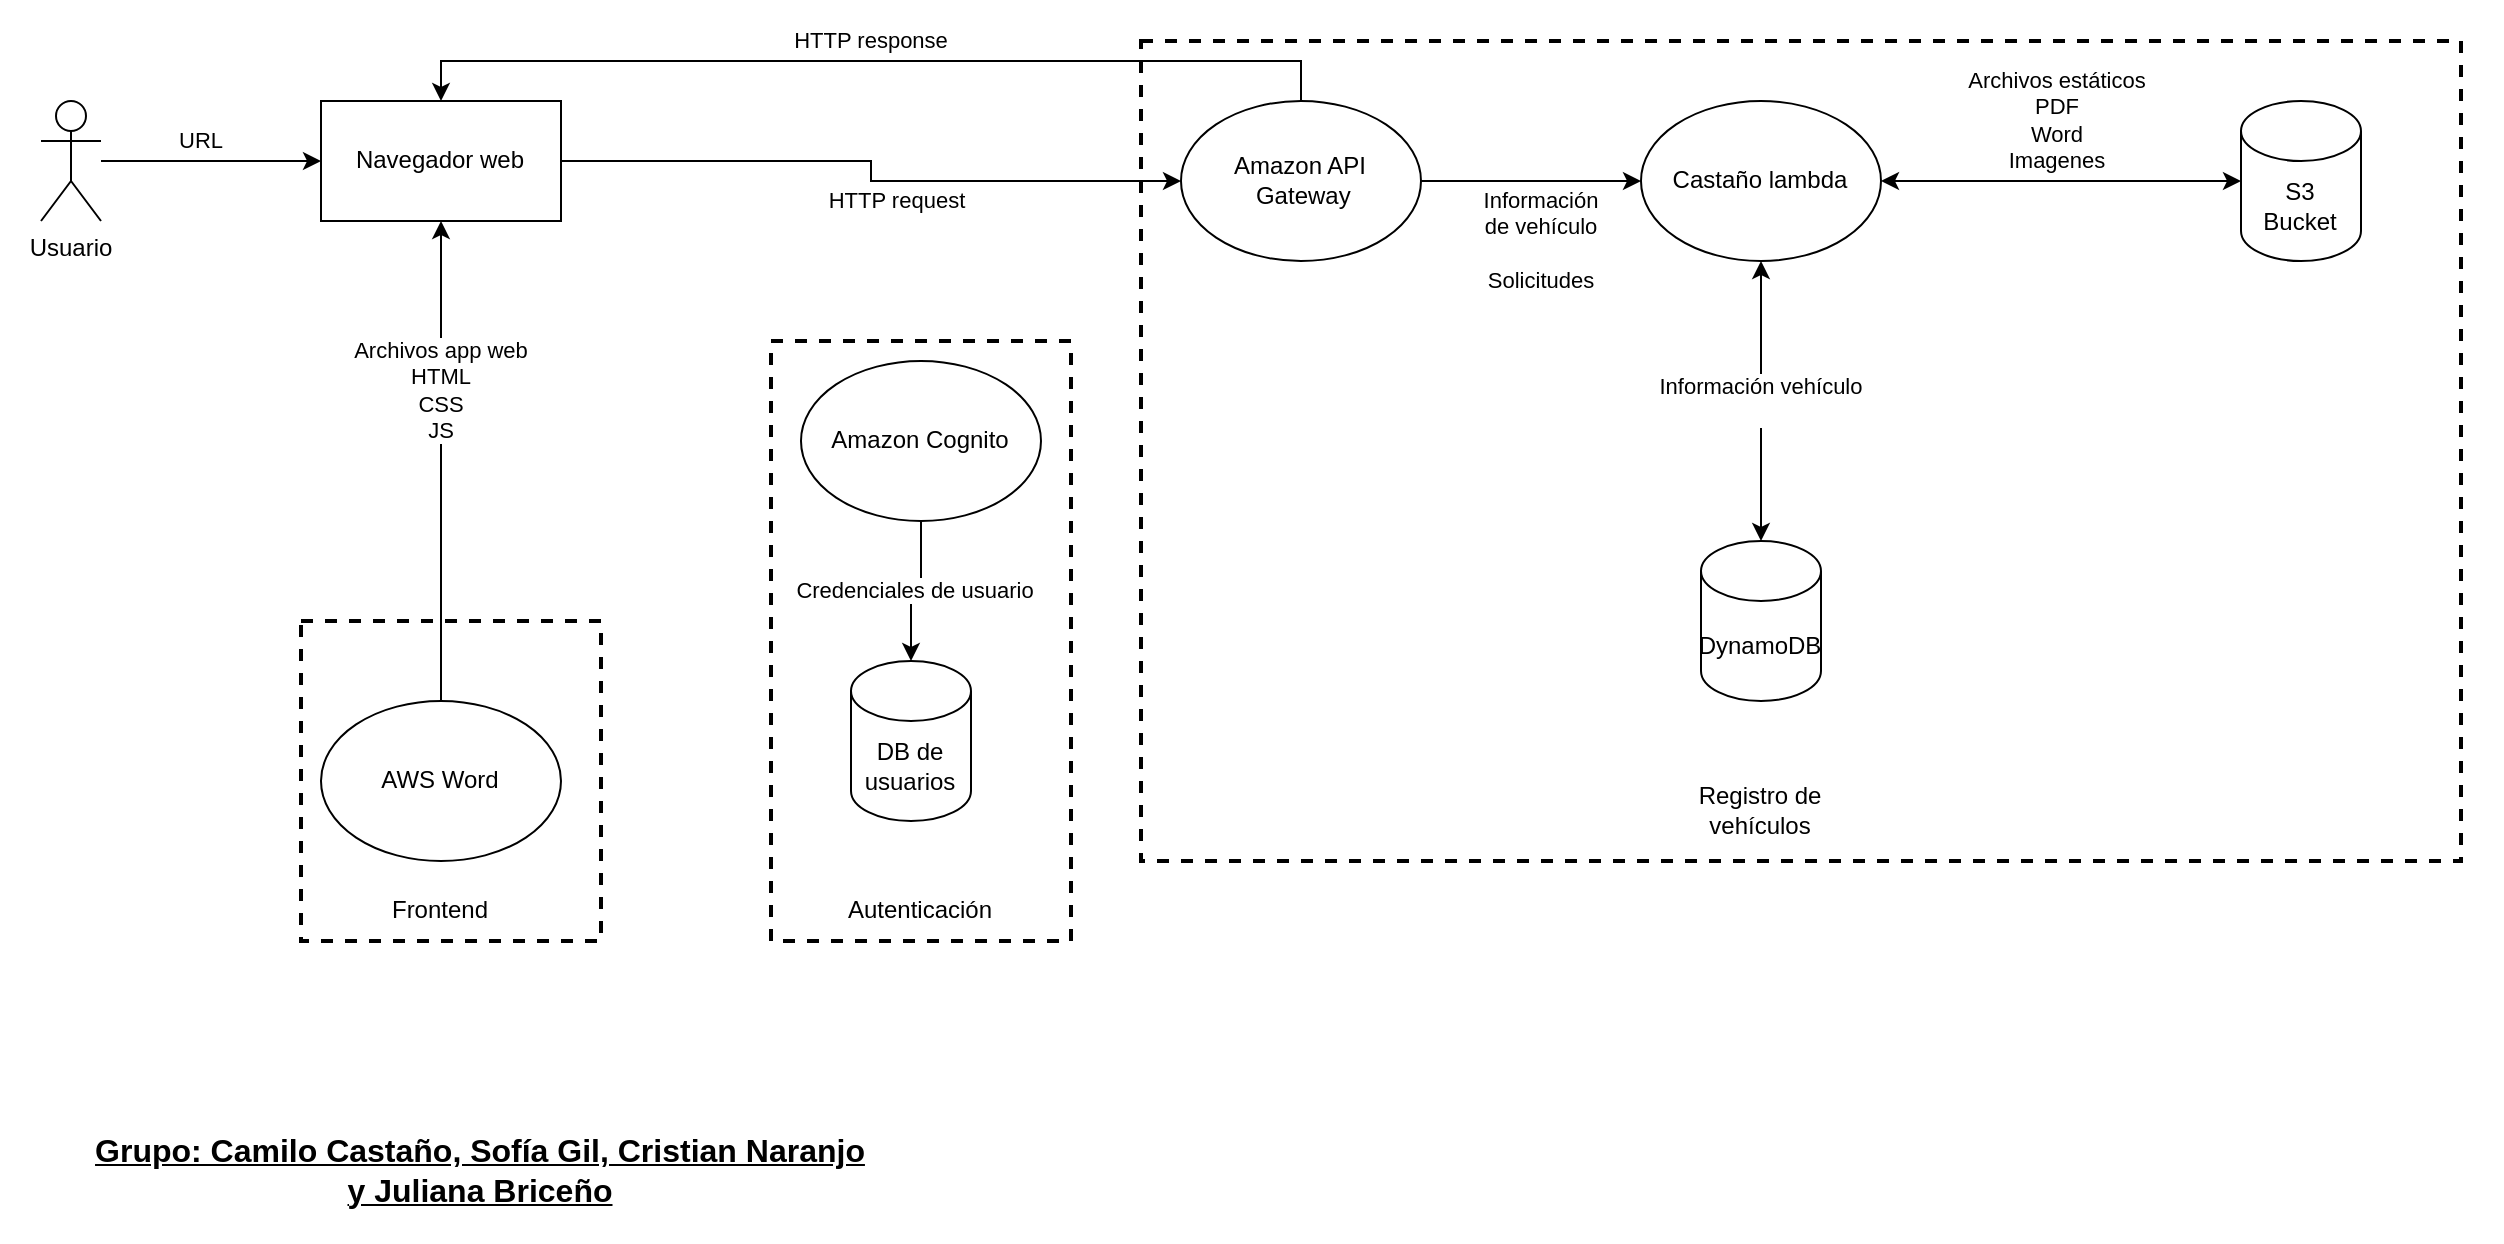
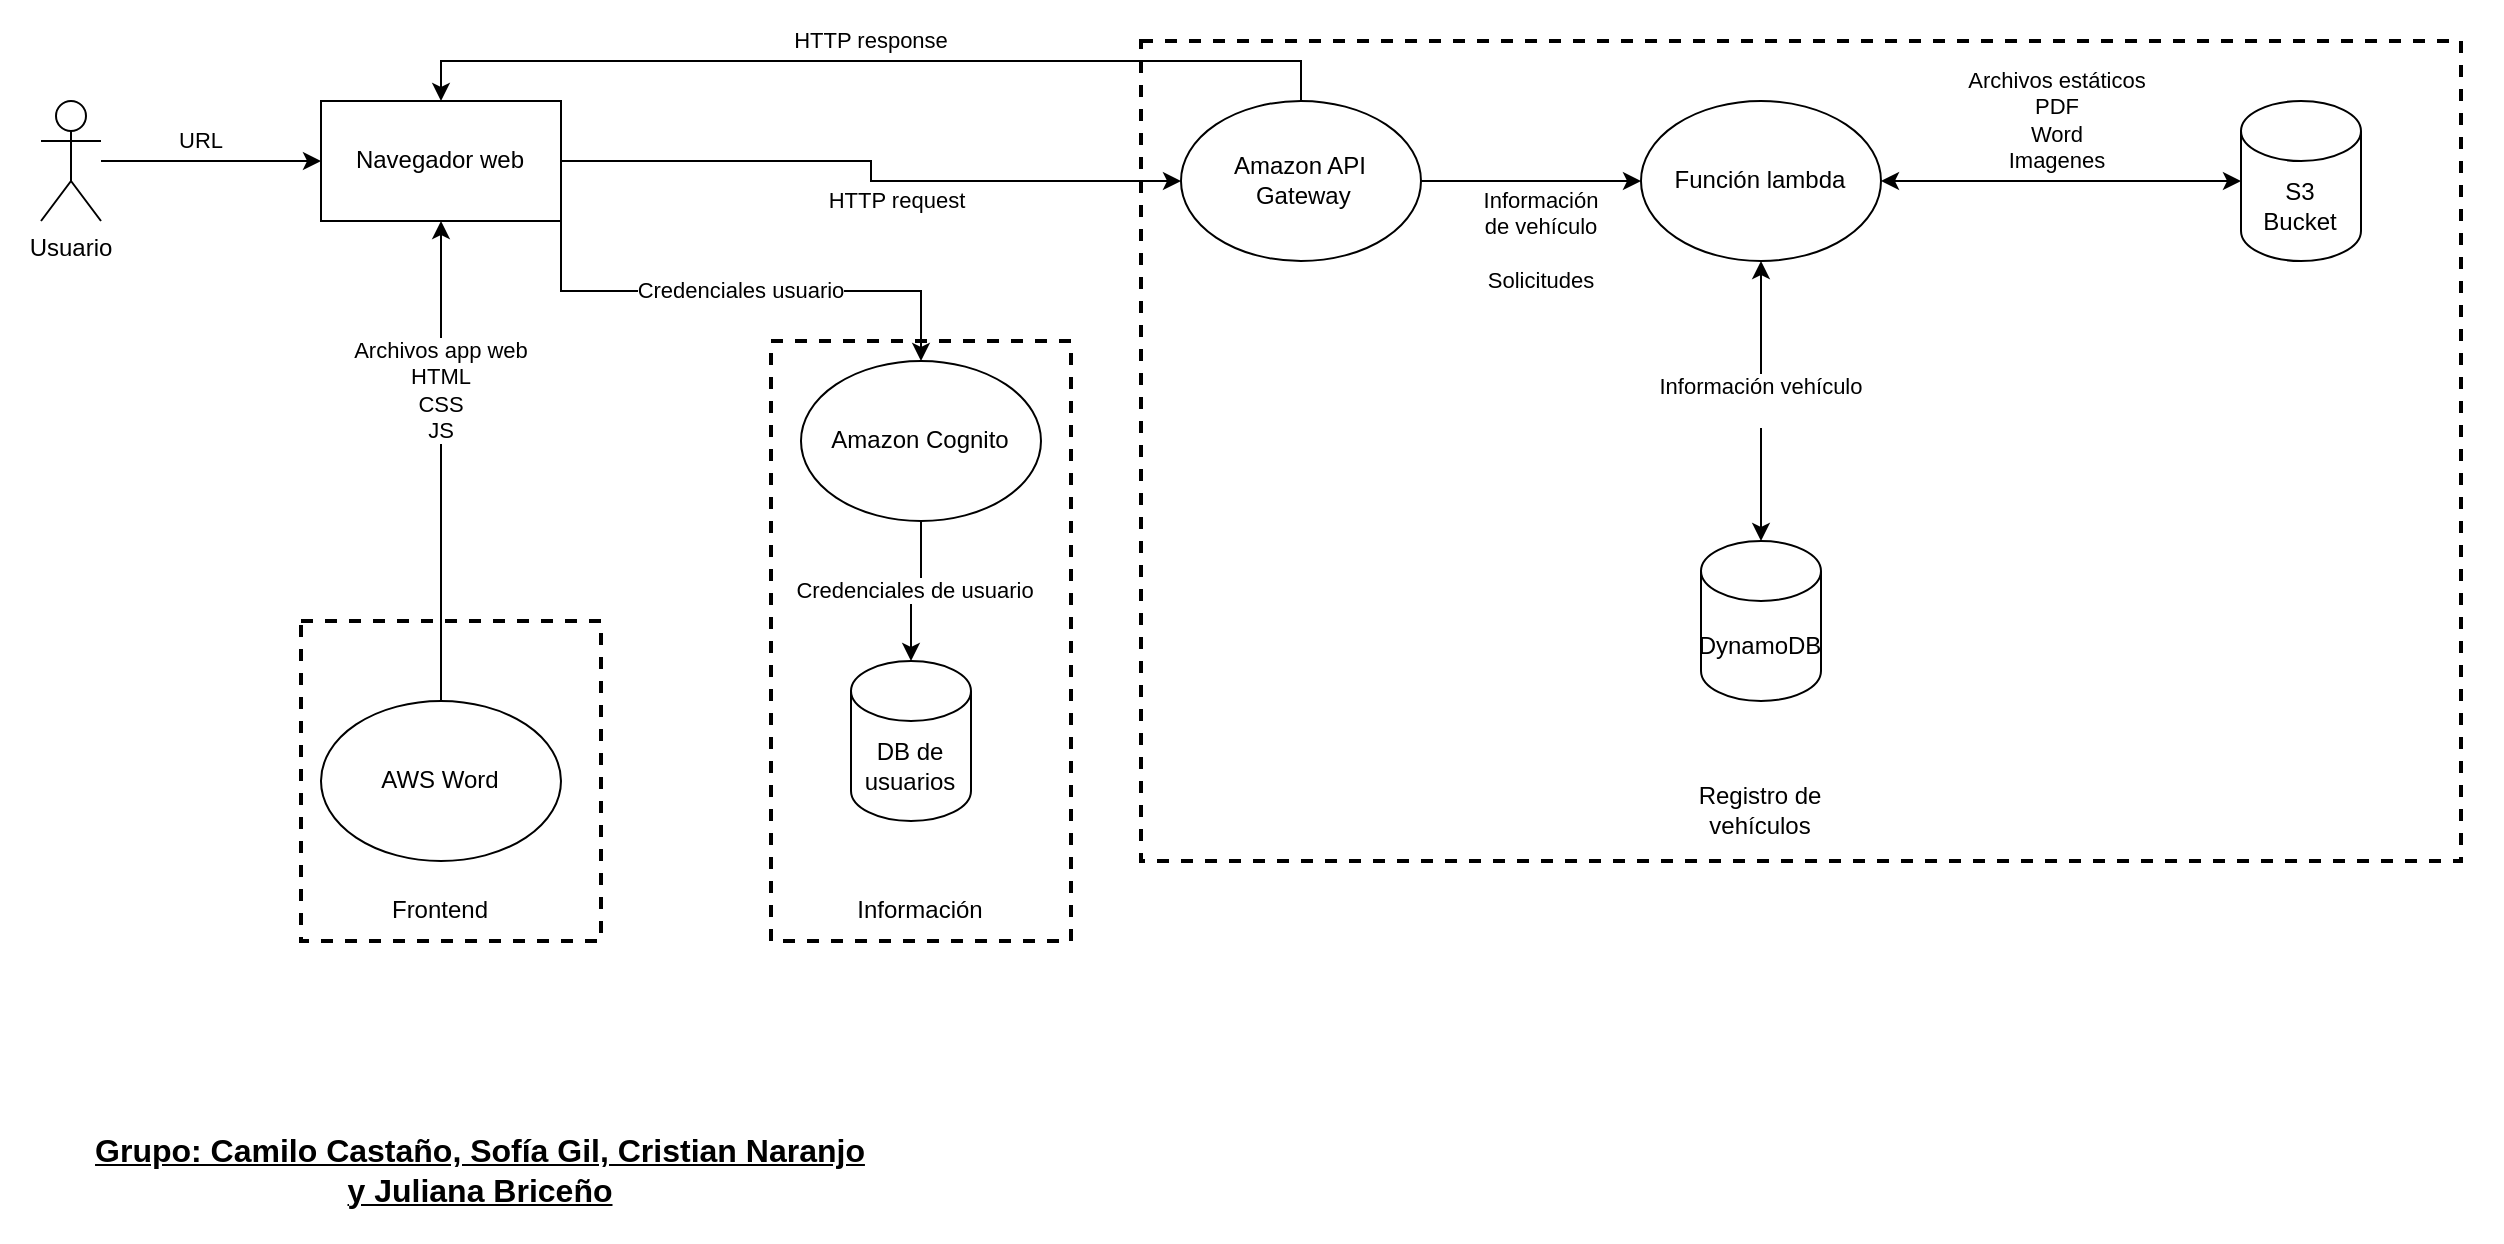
(1761, 181) -> (1761, 181)
none -> (815, 291)
(921, 911) -> (921, 911)
